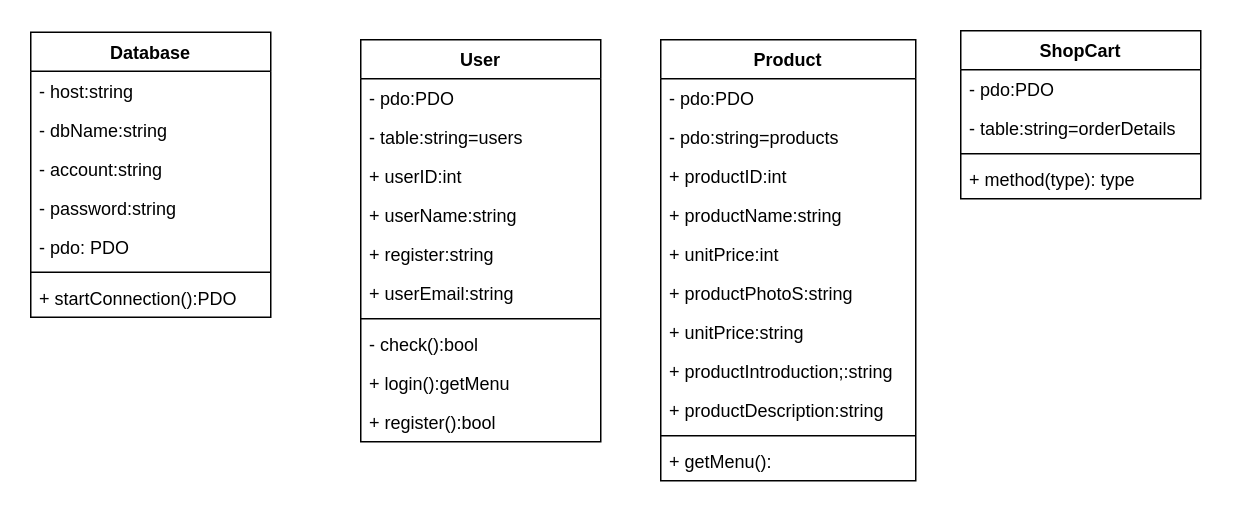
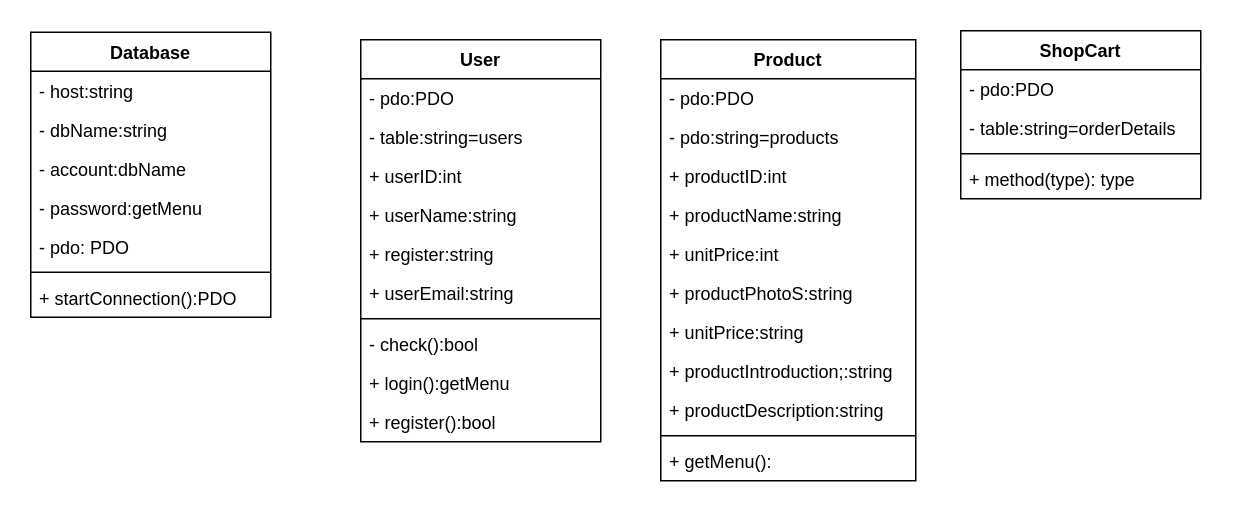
(113, 170) -> (115, 170)
(118, 209) -> (125, 209)
